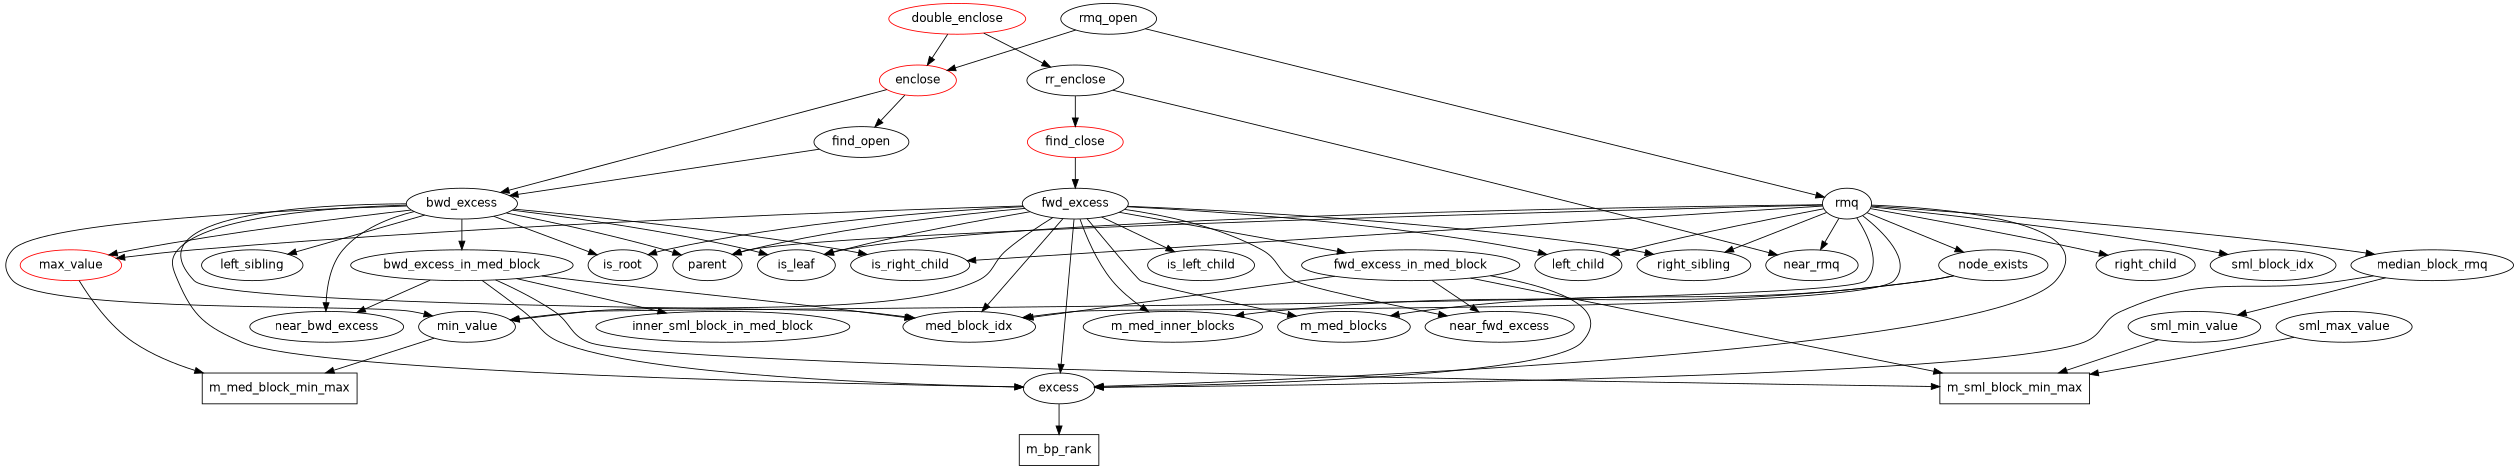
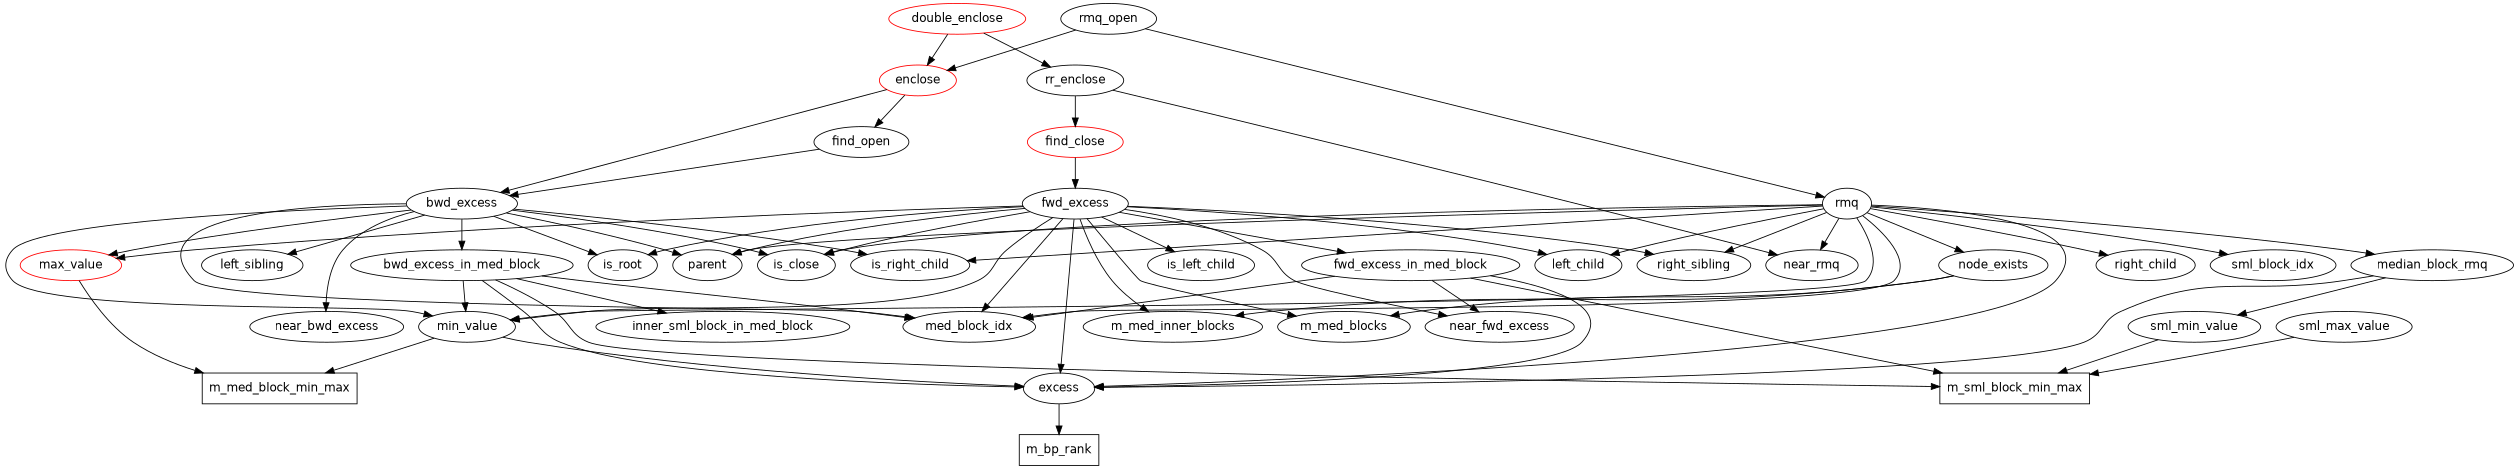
(796, 265) -> (796, 265)
(397, 295) -> (464, 292)
(447, 367) -> (720, 366)
